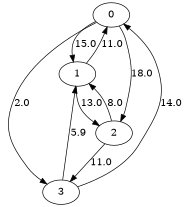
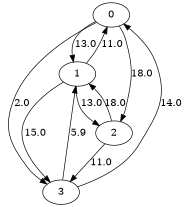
(86, 44) -> (86, 44)
(115, 104) -> (115, 104)
none -> (23, 125)
